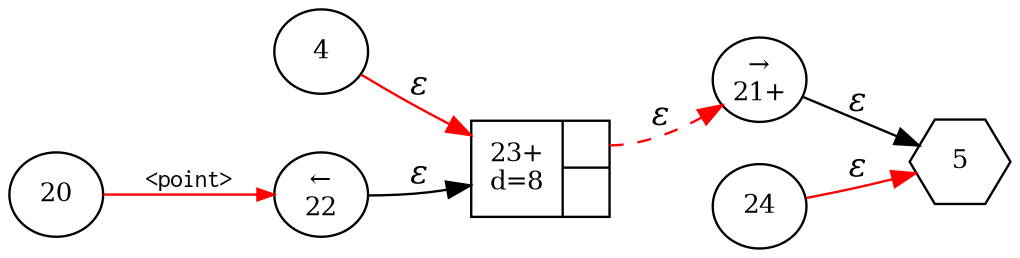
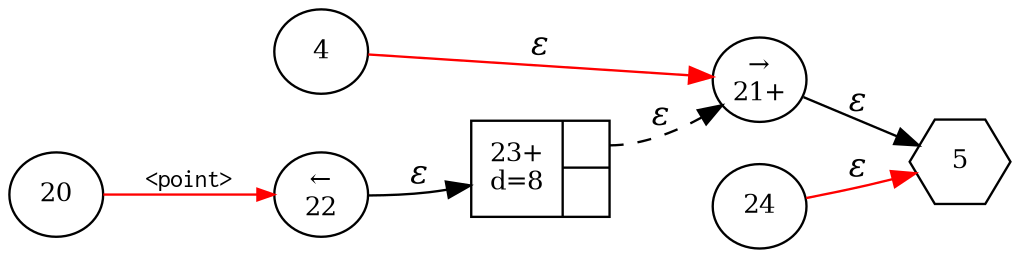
(405, 100) -> (529, 65)
(657, 137) -> (657, 137)
